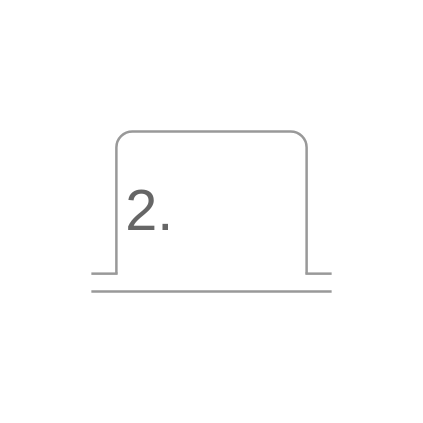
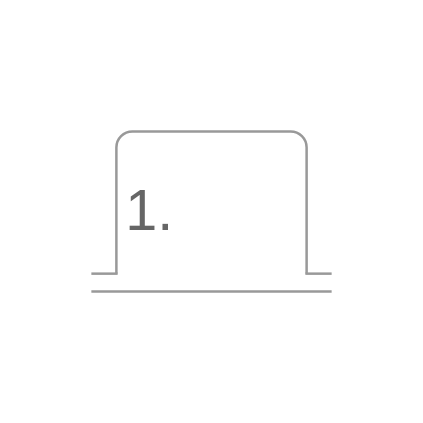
(151, 211) -> (151, 211)
